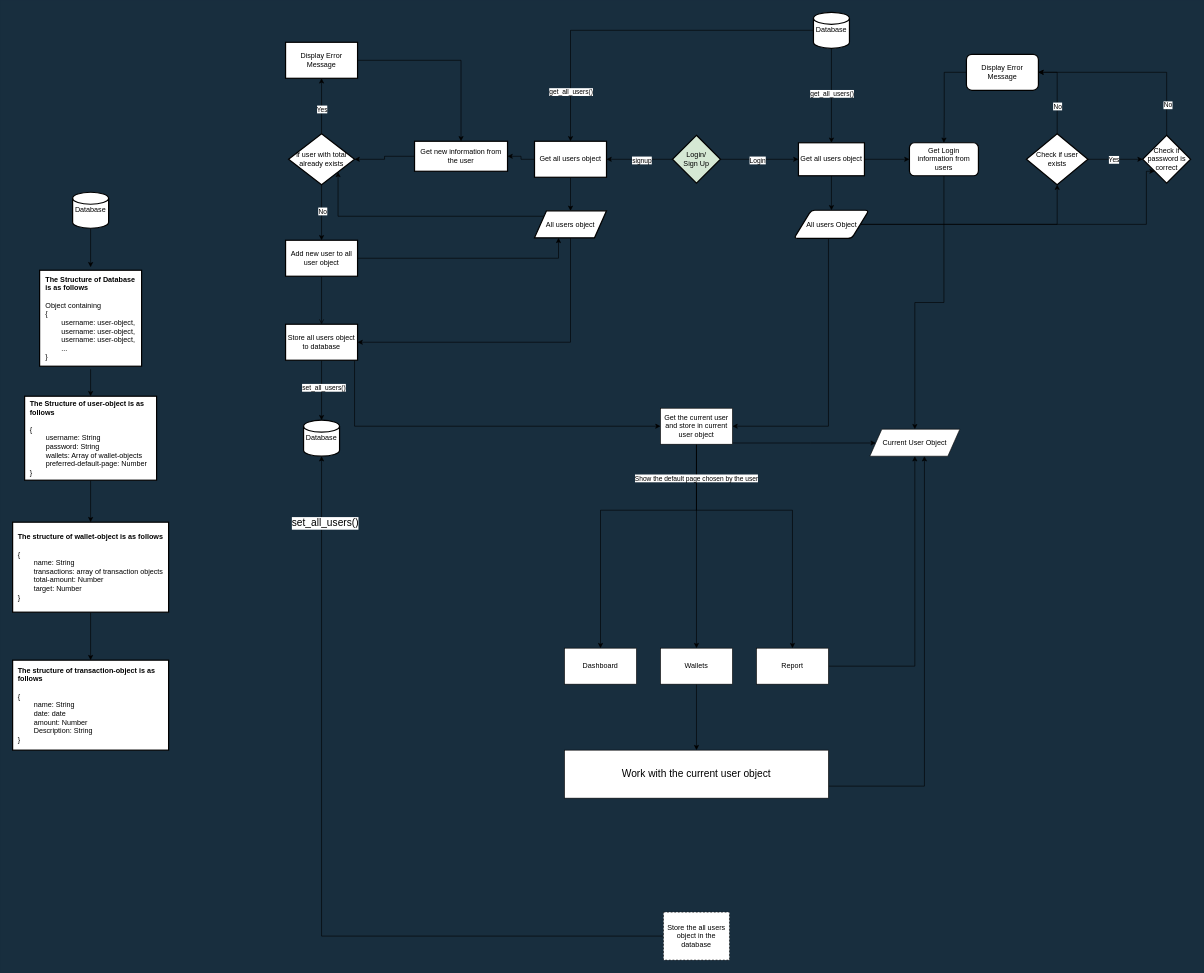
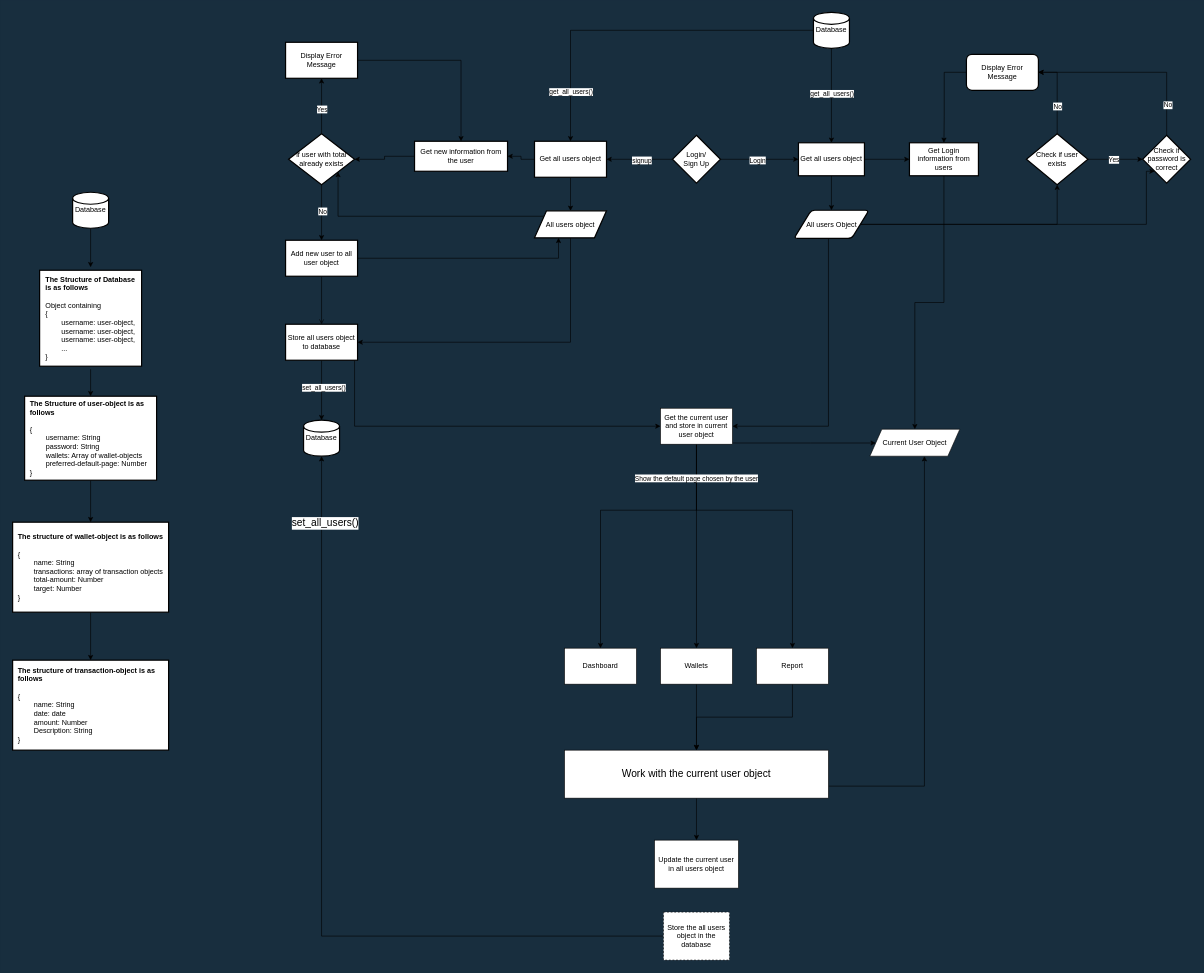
(696, 159) -> (696, 159)
(944, 159) -> (944, 159)
(915, 461) -> (762, 717)
none -> (696, 817)
none -> (696, 864)
